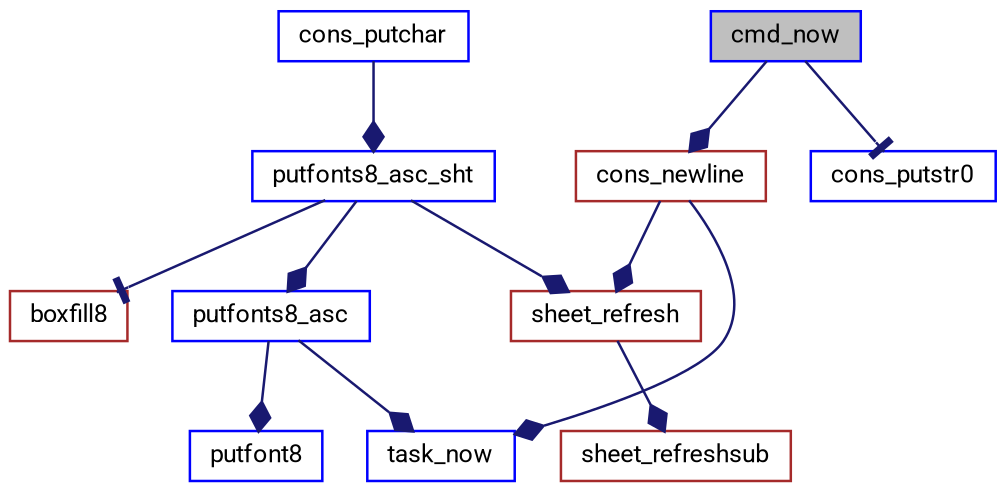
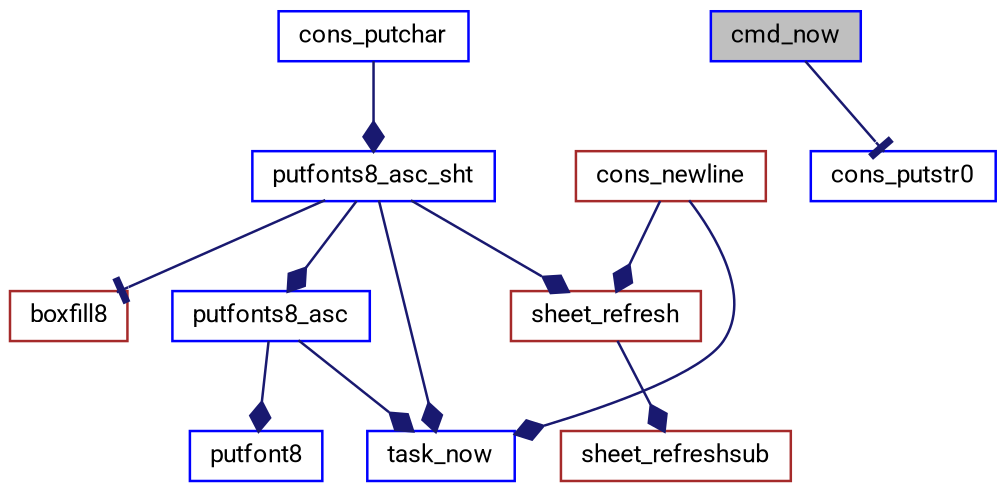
(738, 95) -> none
none -> (404, 302)
